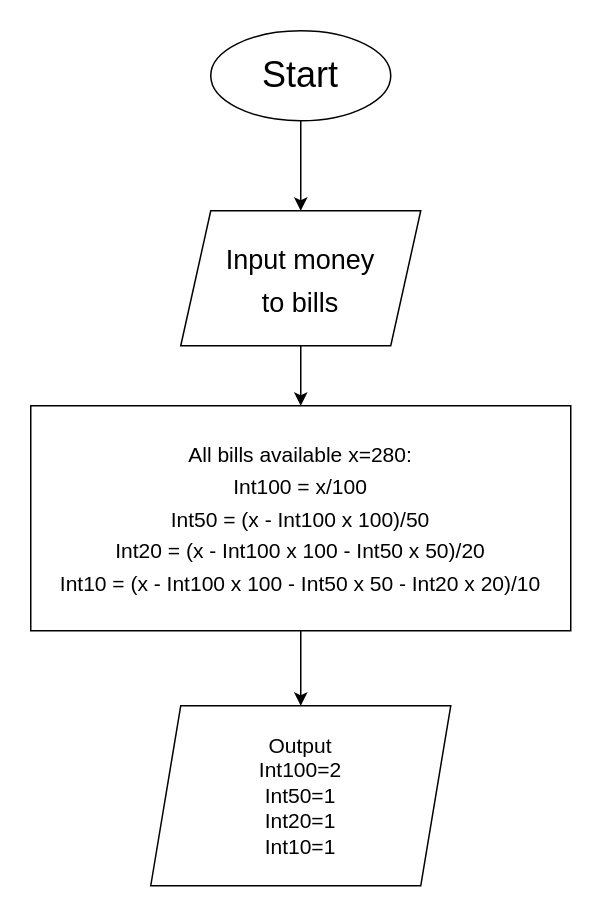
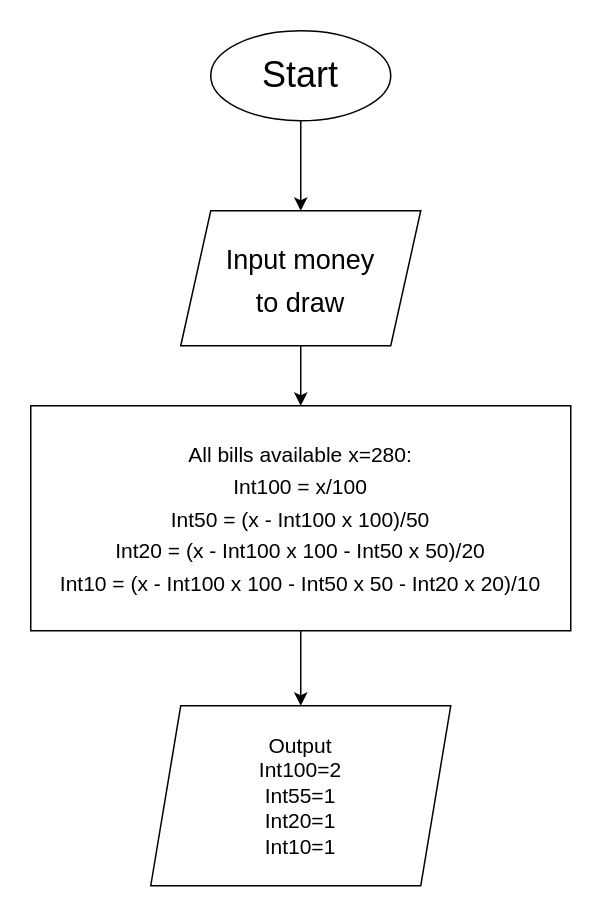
(301, 278) -> (301, 278)
(301, 796) -> (301, 796)
